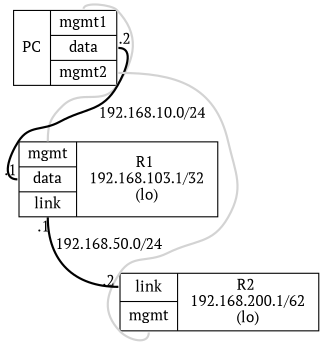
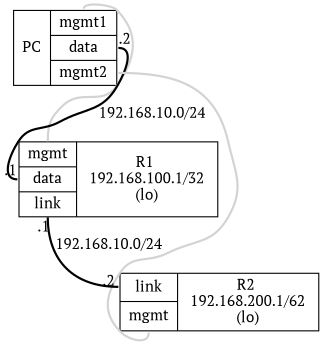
(147, 179) -> (147, 179)
(109, 245) -> (109, 245)
